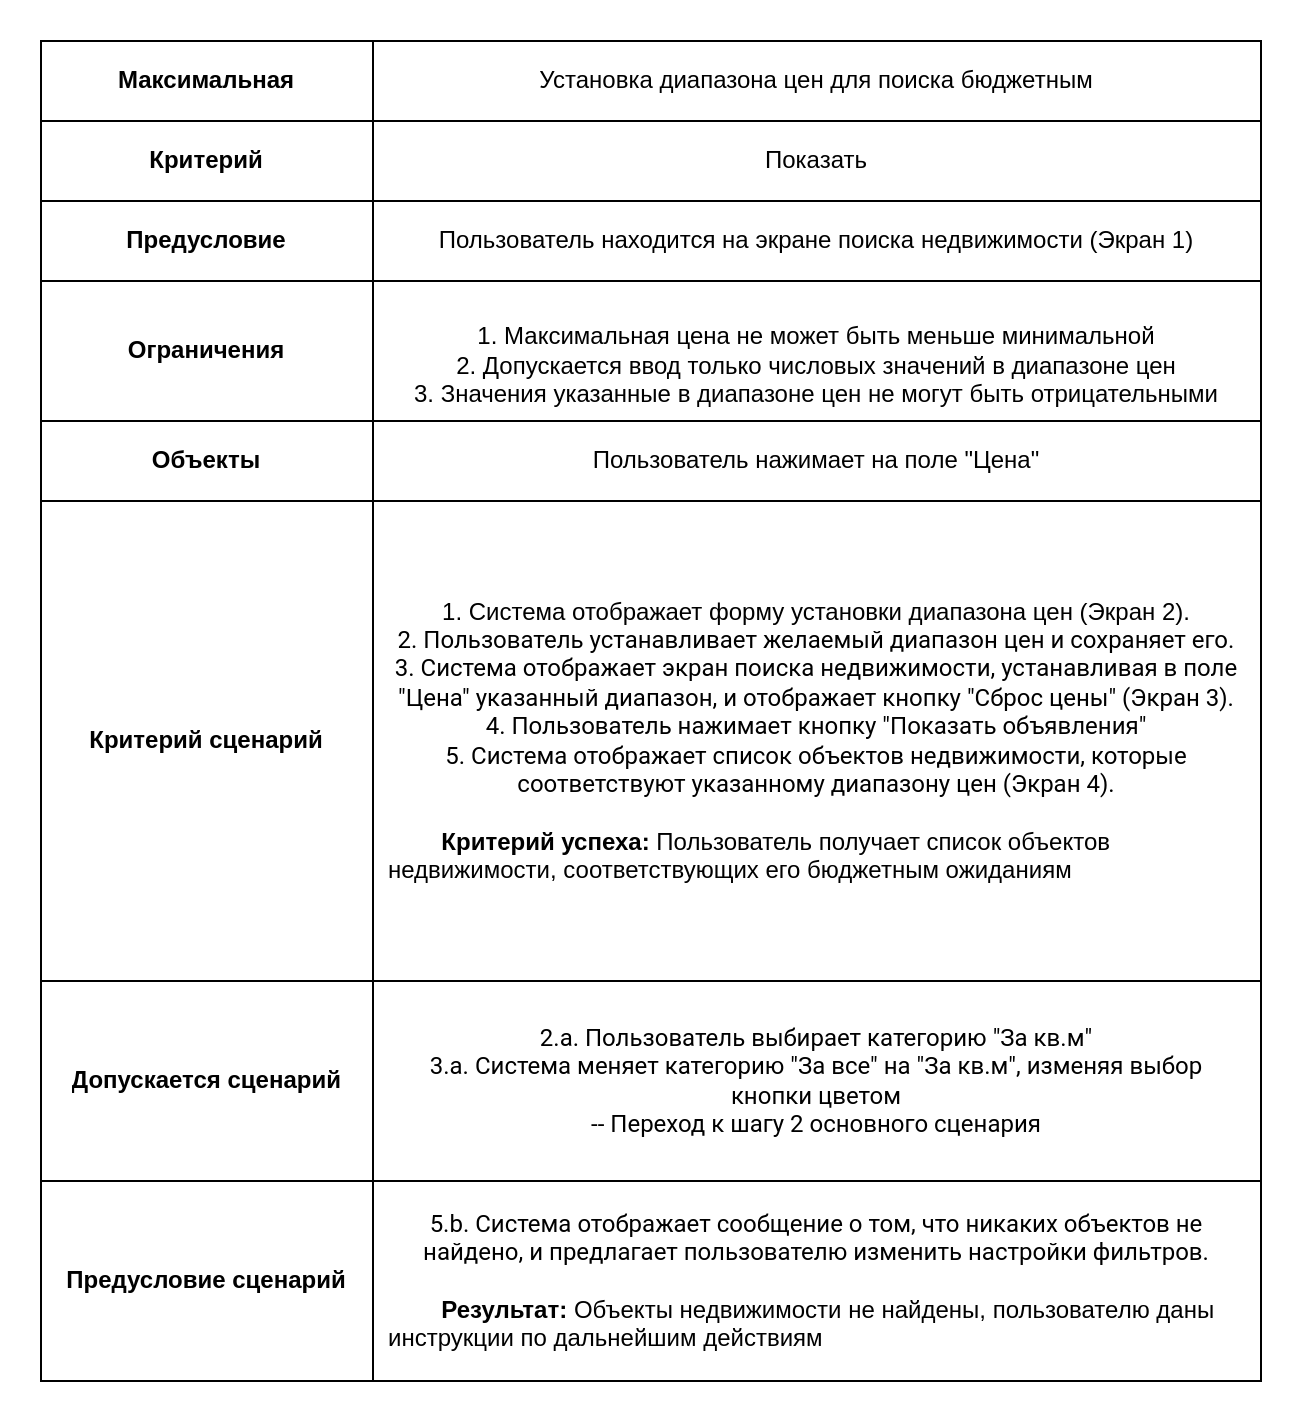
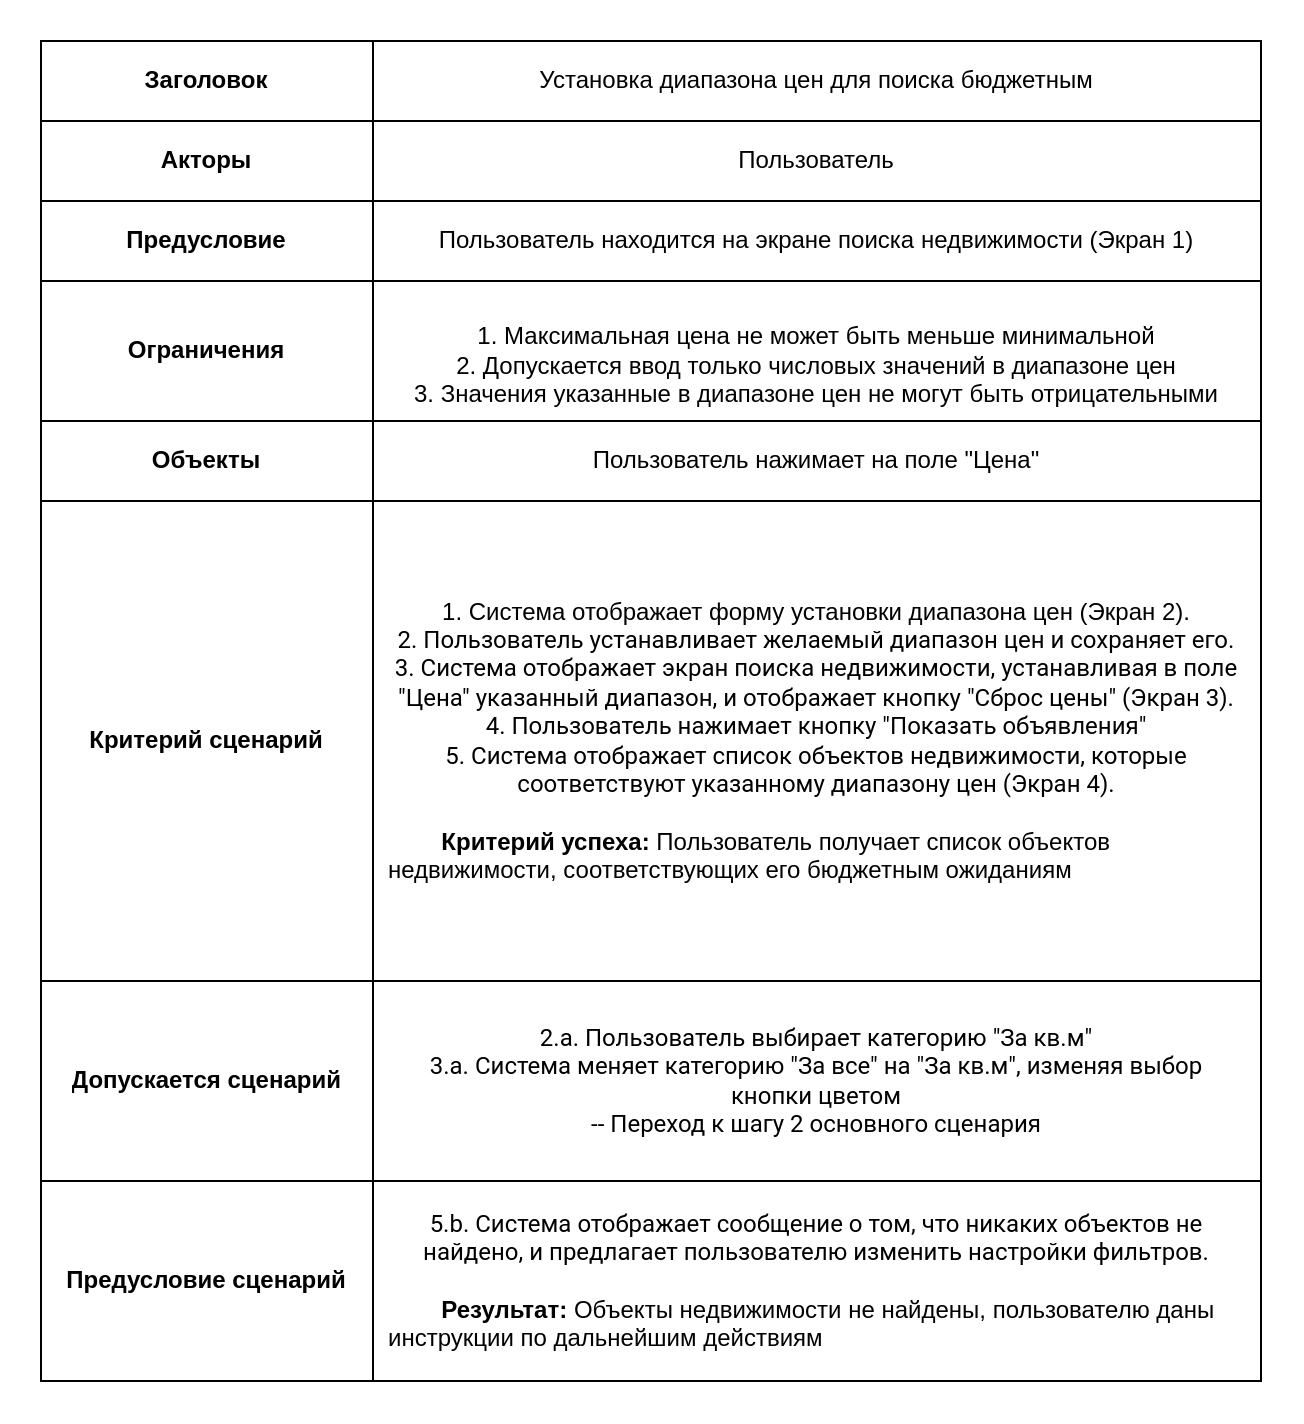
(207, 81) -> (207, 81)
(207, 161) -> (207, 161)
(817, 161) -> (817, 161)
